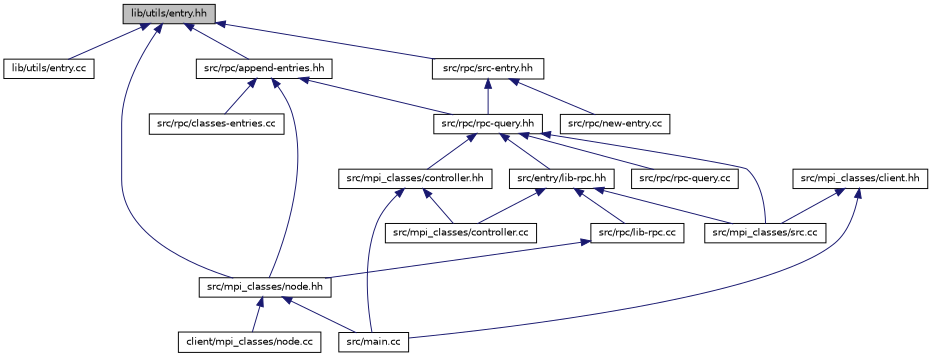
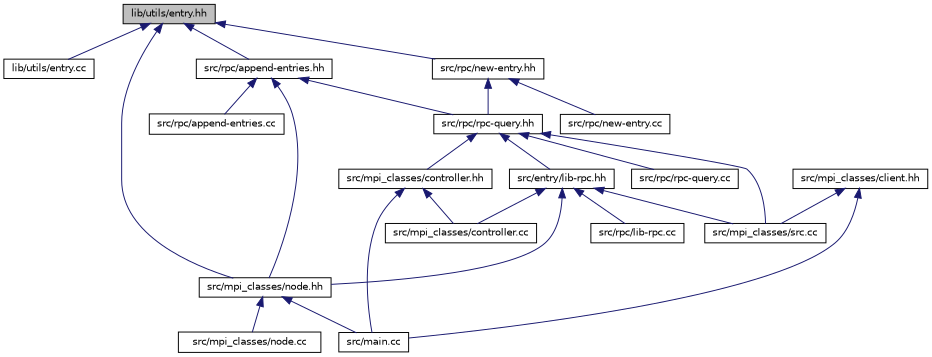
(488, 69) -> (488, 69)
(217, 124) -> (217, 124)
(453, 260) -> (465, 271)
(250, 342) -> (250, 342)
